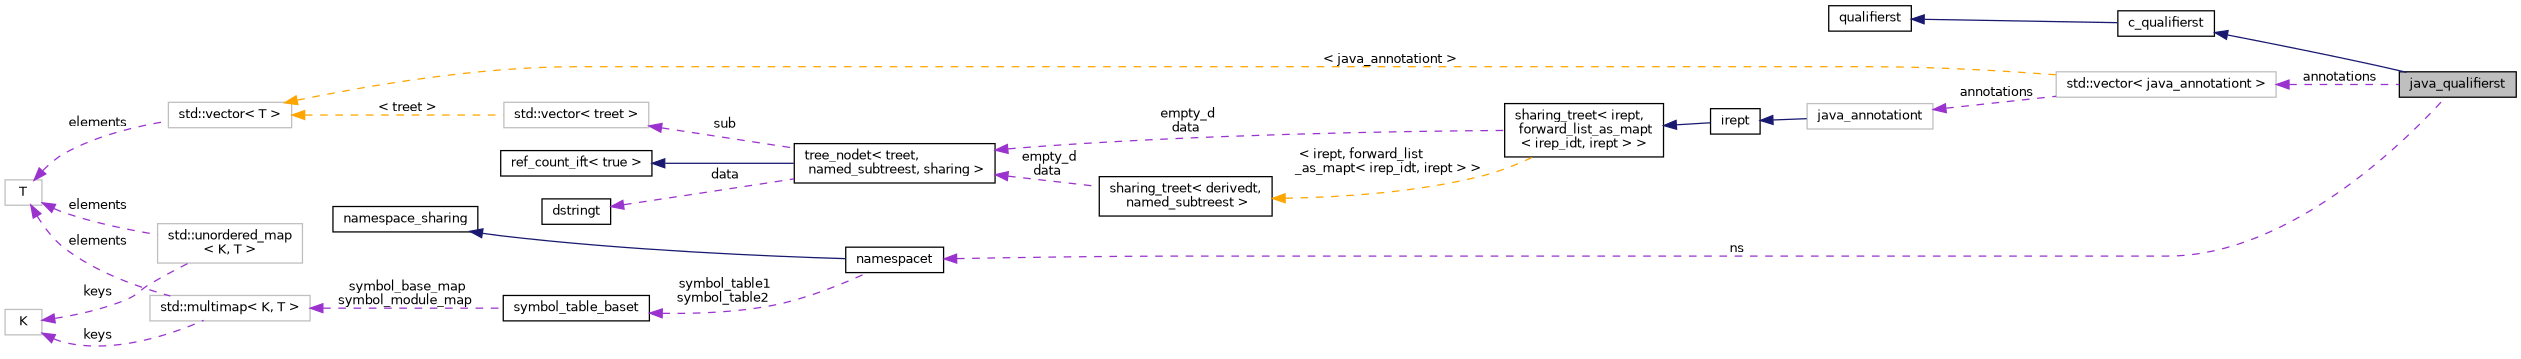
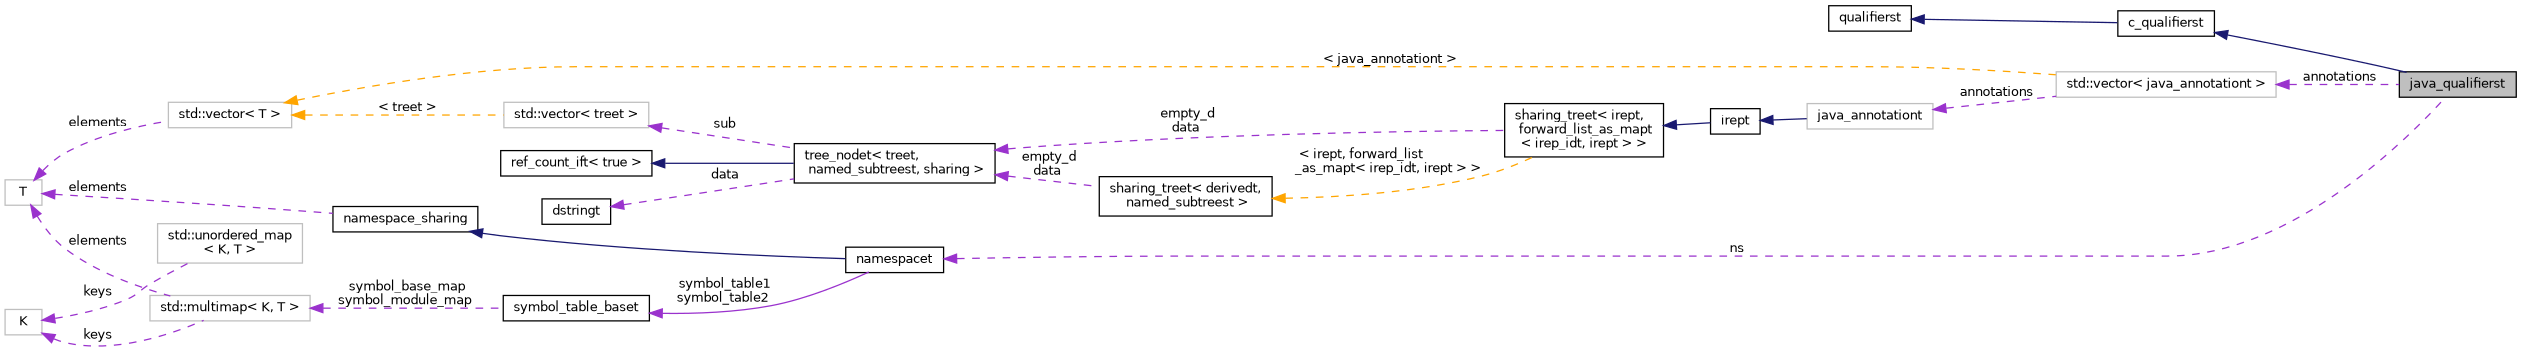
(105, 224) -> (194, 203)
(768, 306) -> (768, 306)
